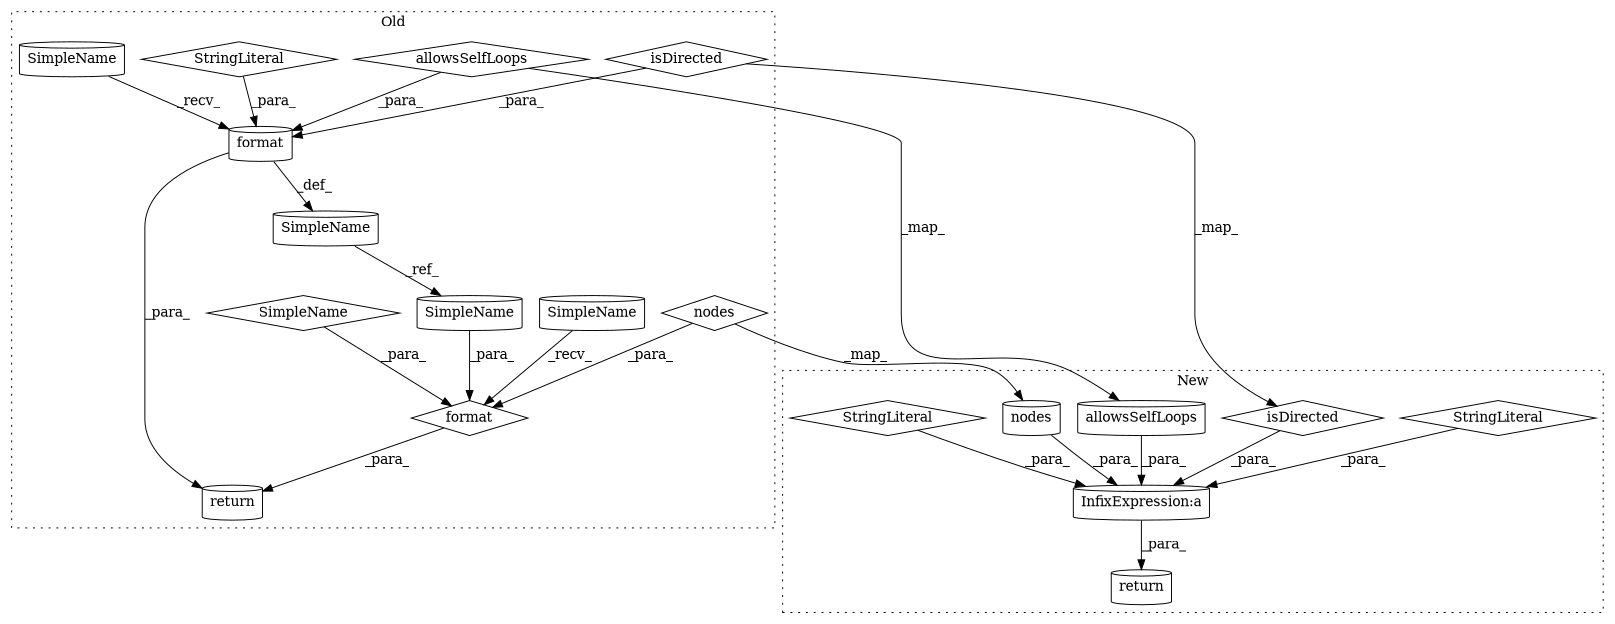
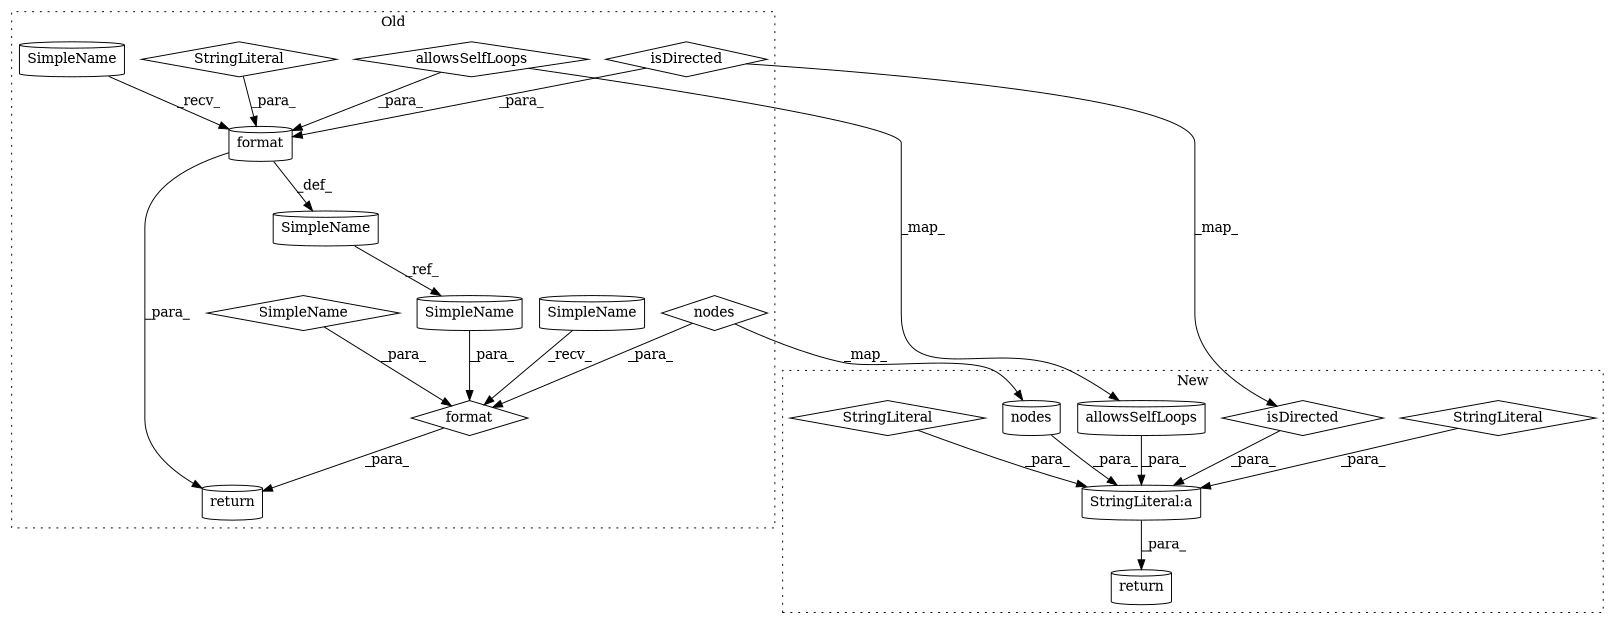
(1141, 503) -> (1141, 503)
